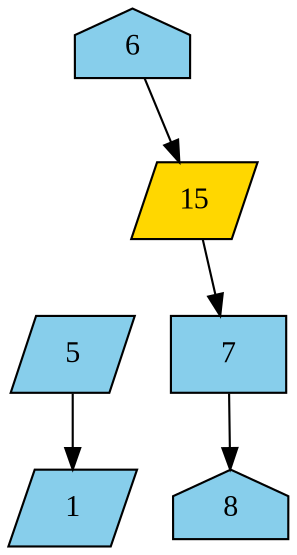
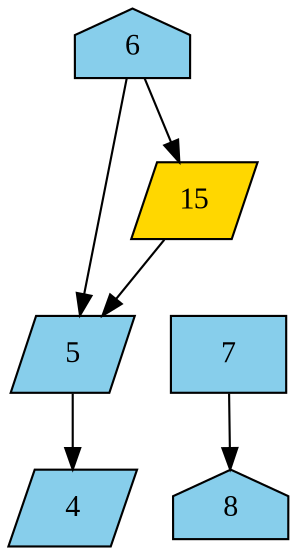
none -> (105, 186)
(209, 267) -> (140, 269)
(73, 508) -> (73, 508)
